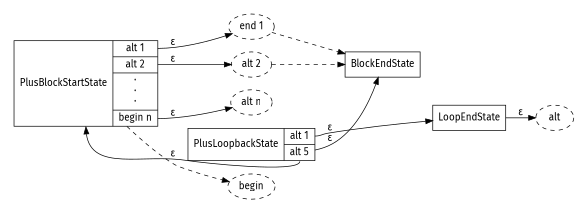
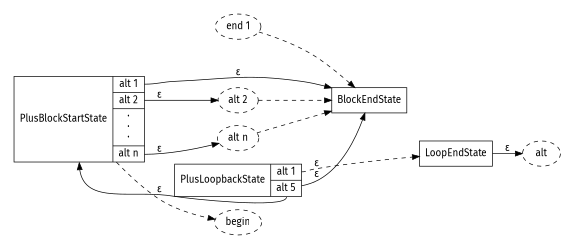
(192, 45) -> (235, 78)
(135, 118) -> (129, 154)
none -> (291, 123)
(370, 127) -> (357, 163)
